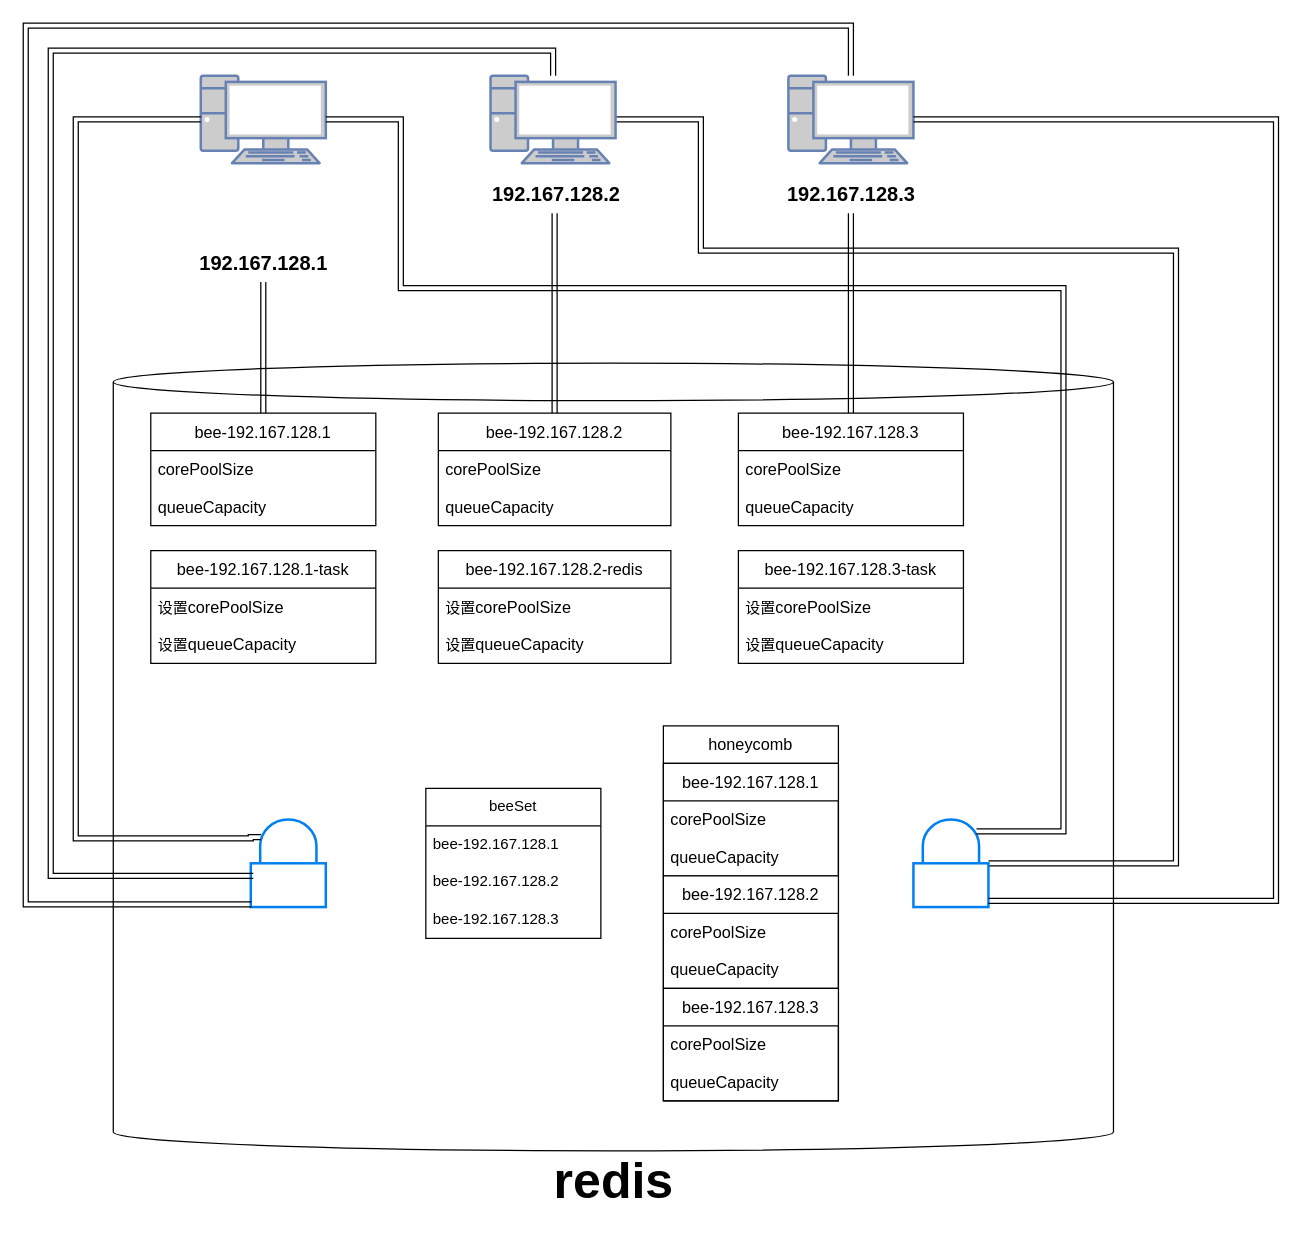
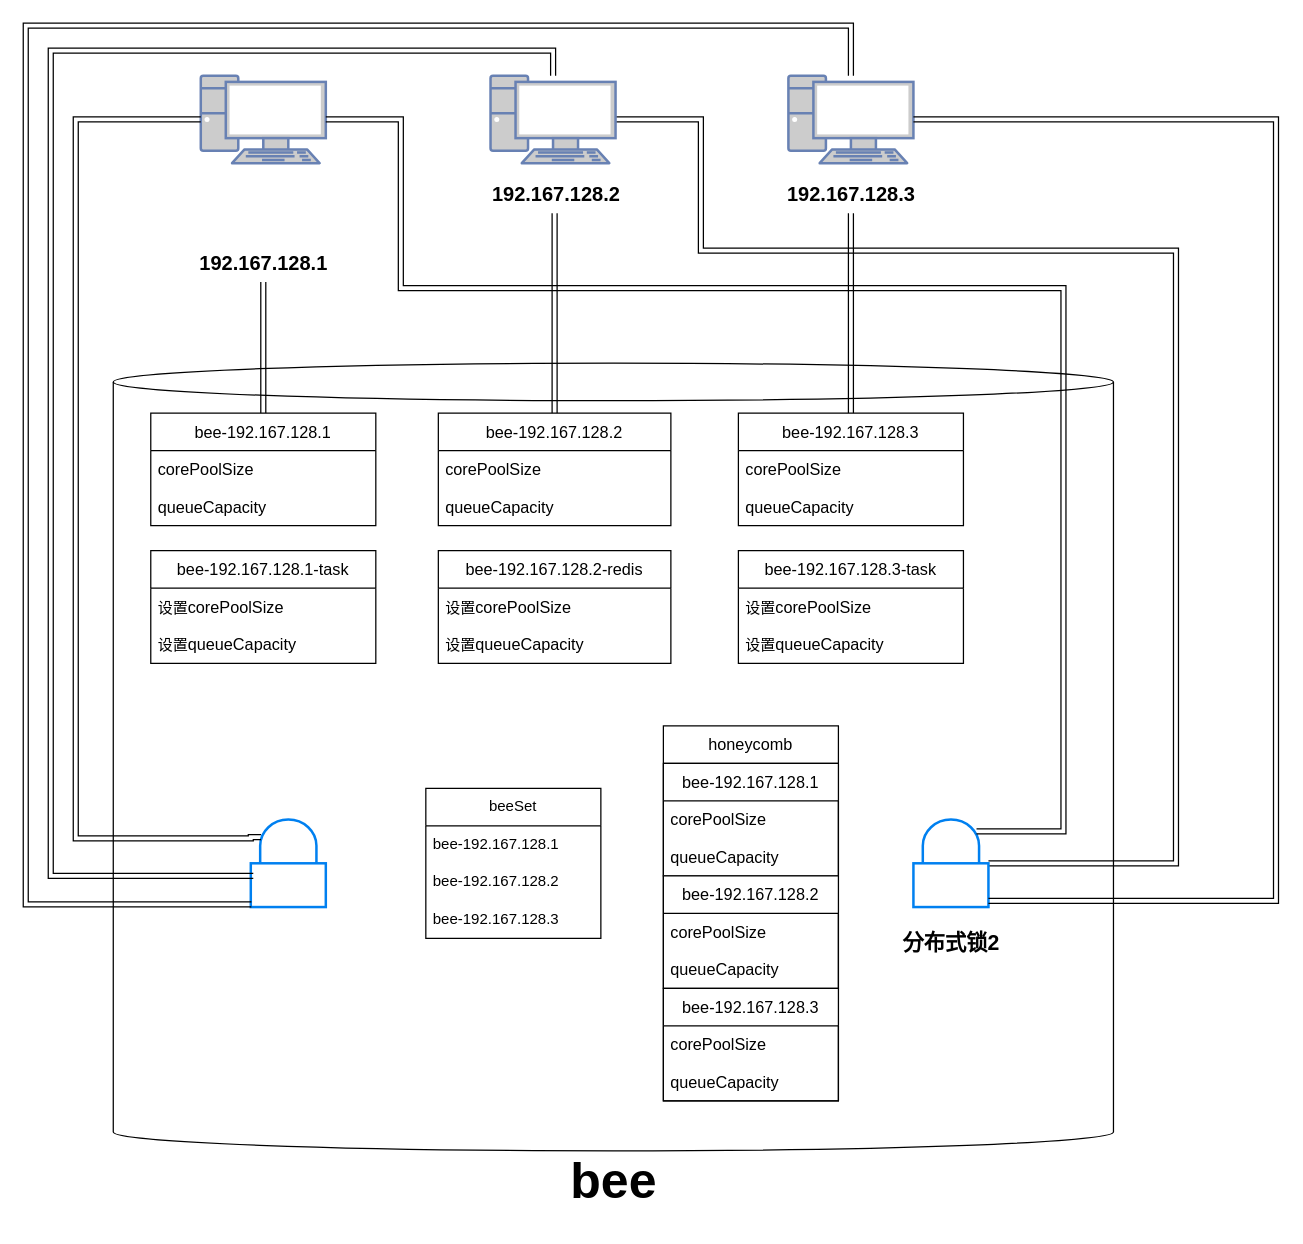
none -> (951, 944)
(614, 1179) -> (614, 1179)
